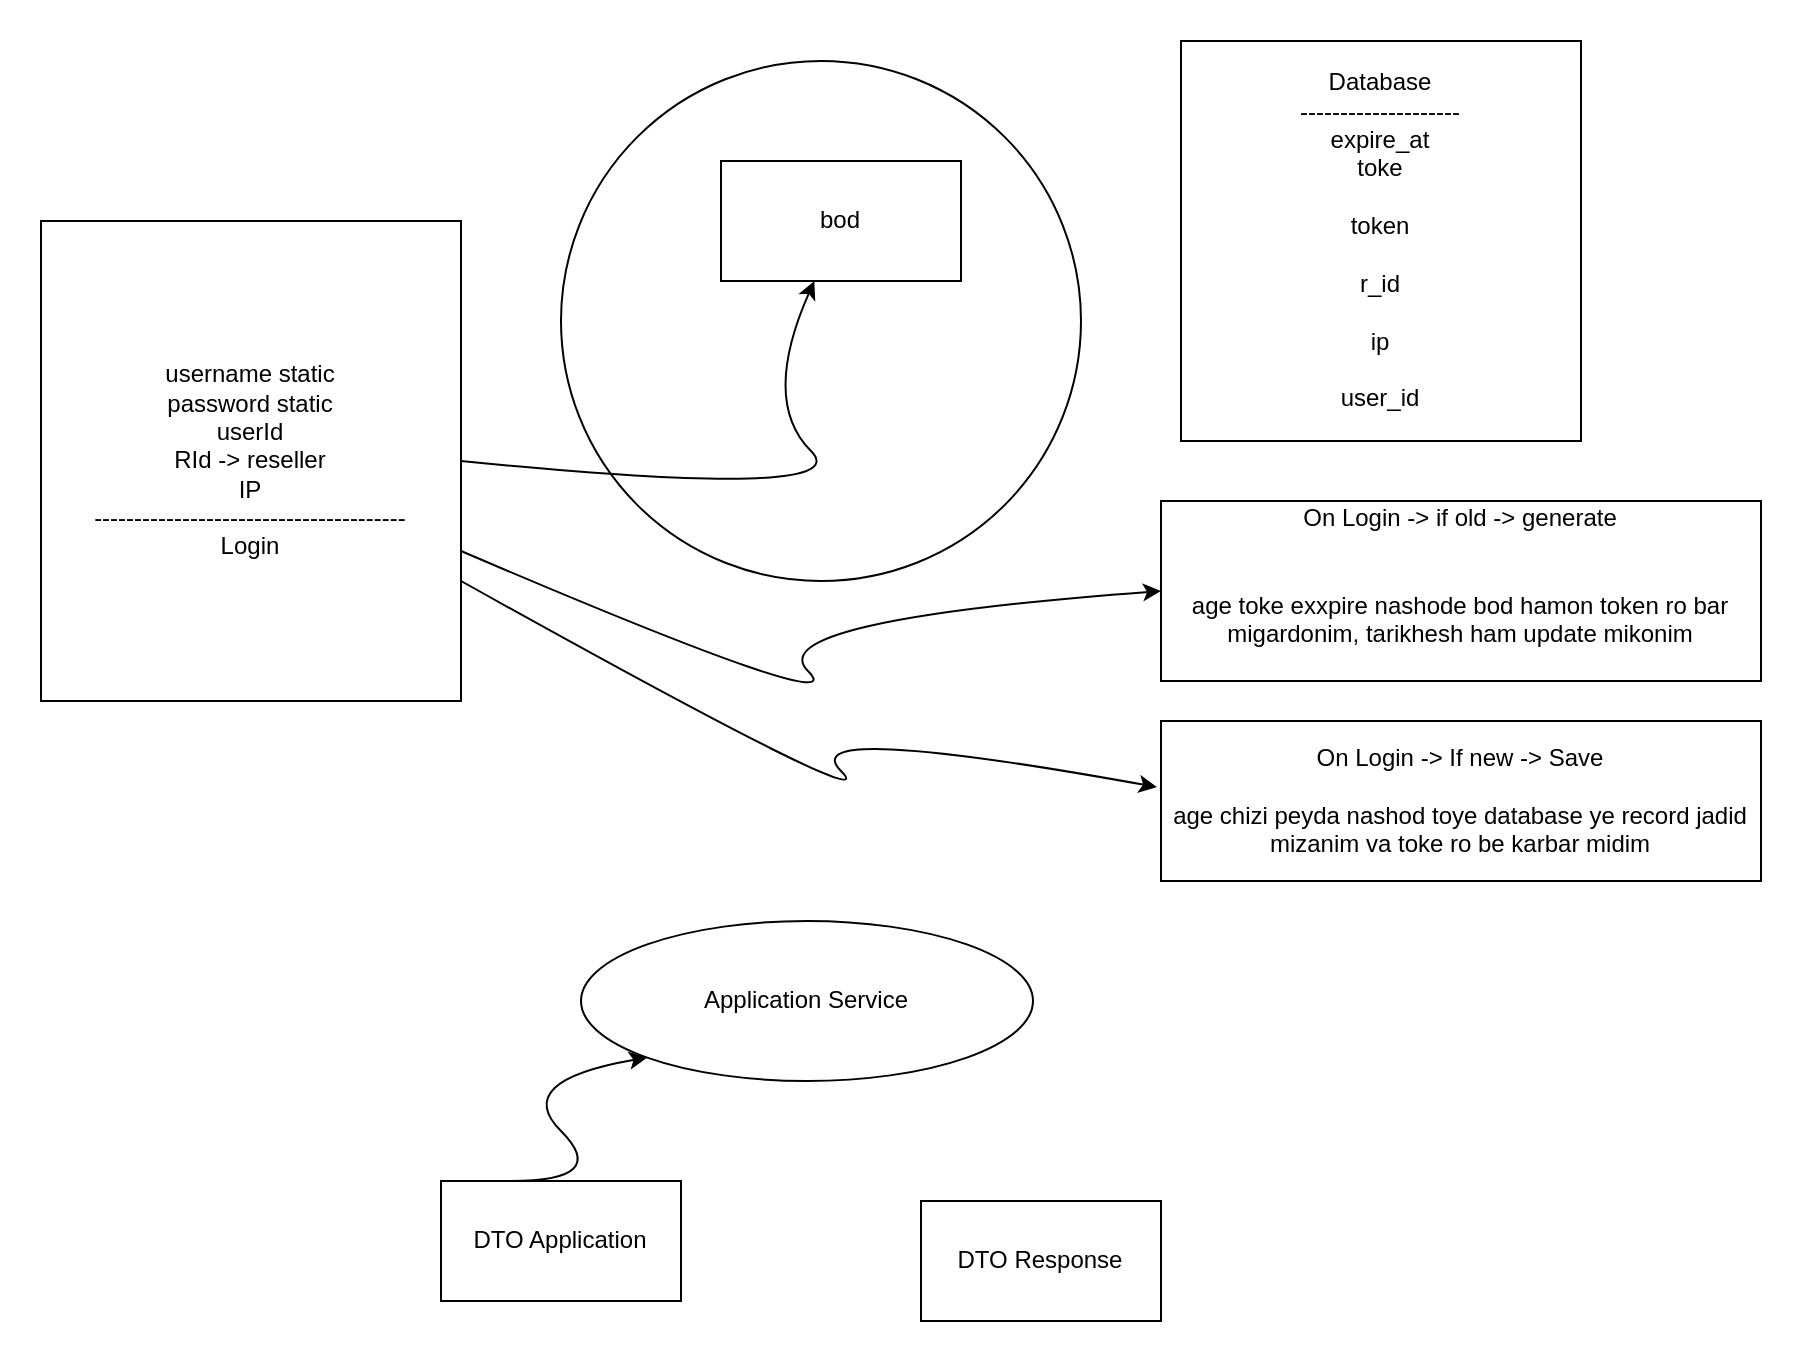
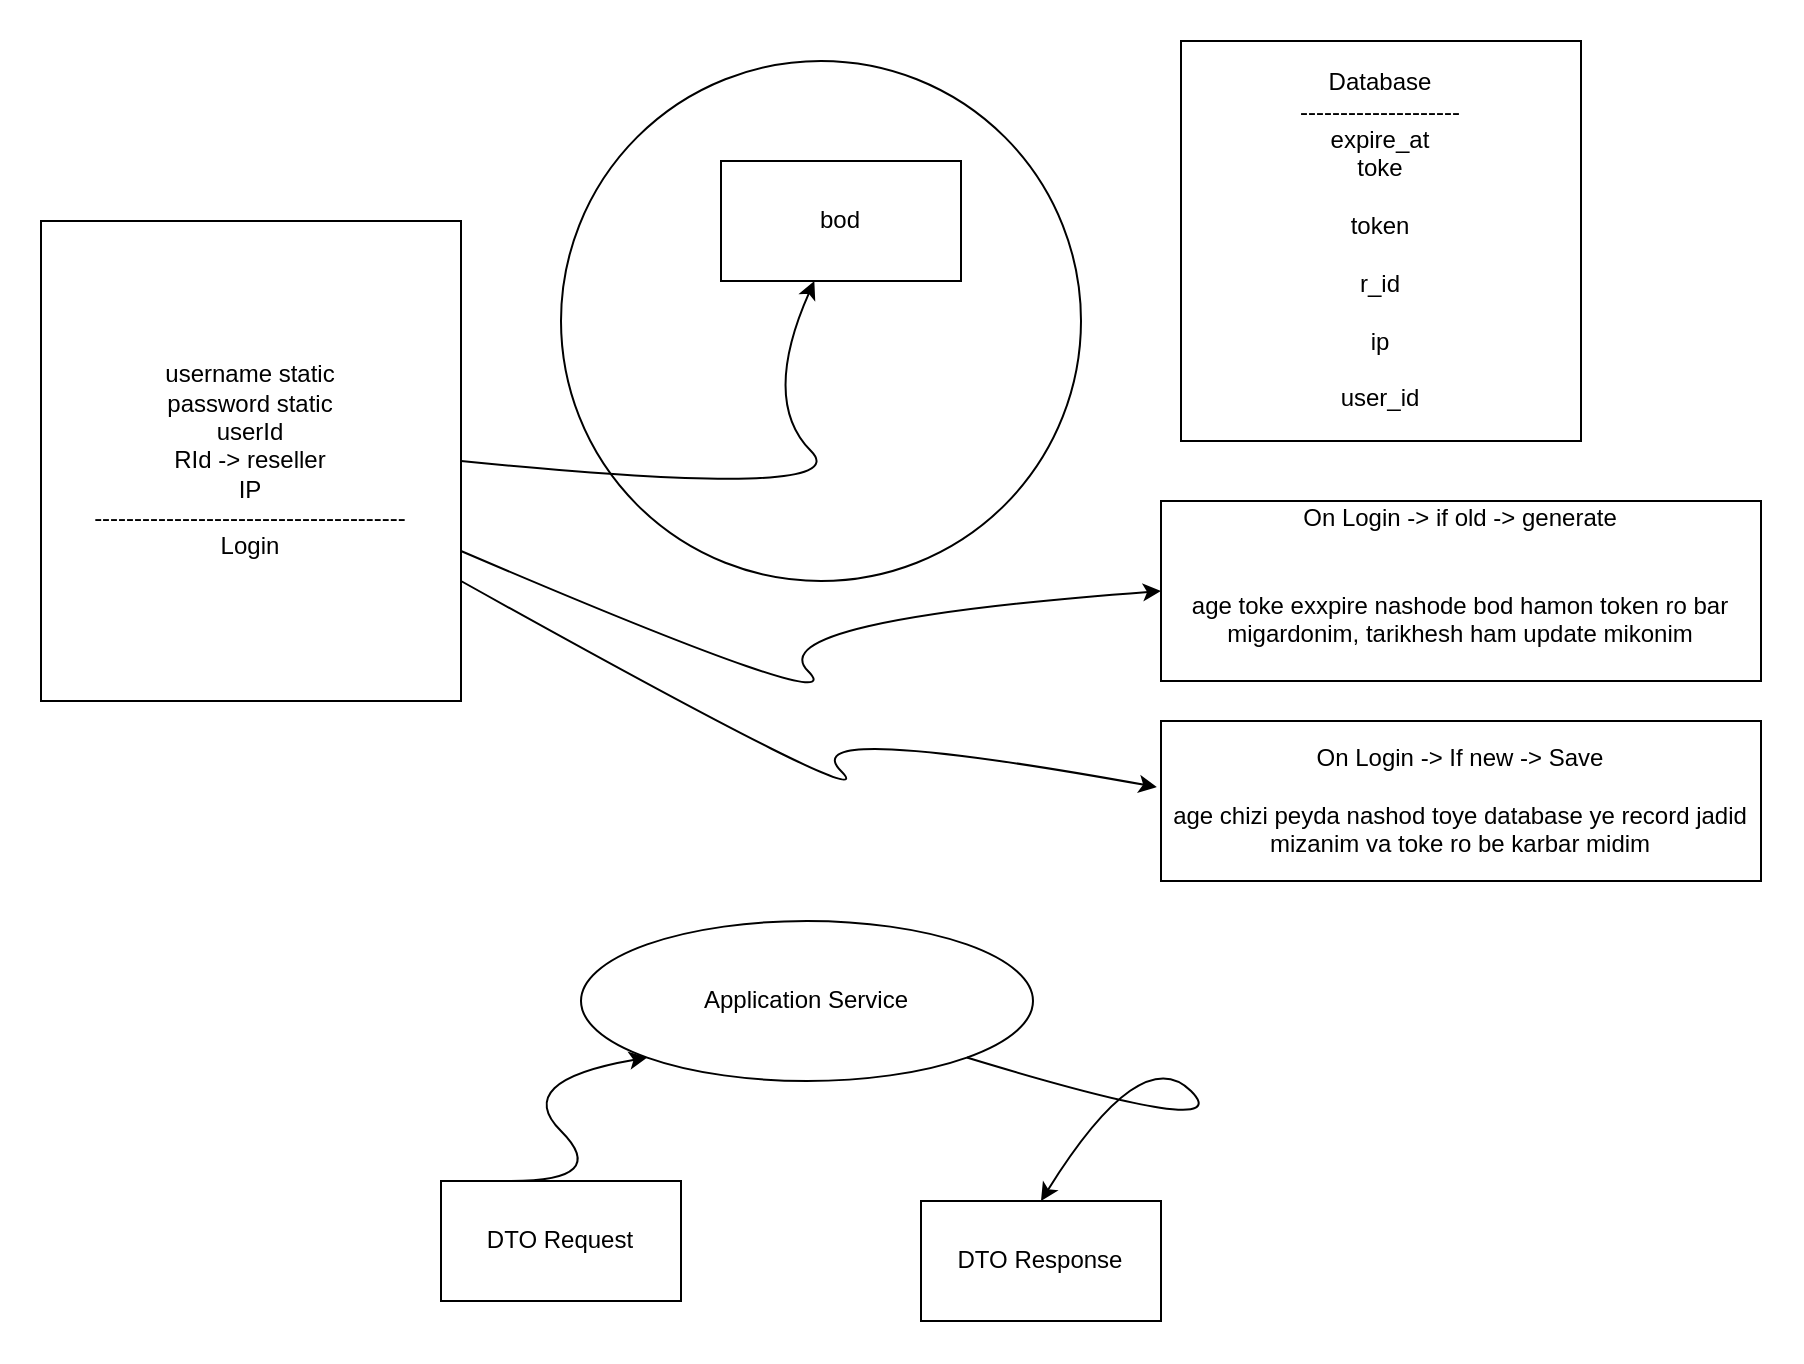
none -> (1184, 1109)
(561, 1241) -> (561, 1241)
